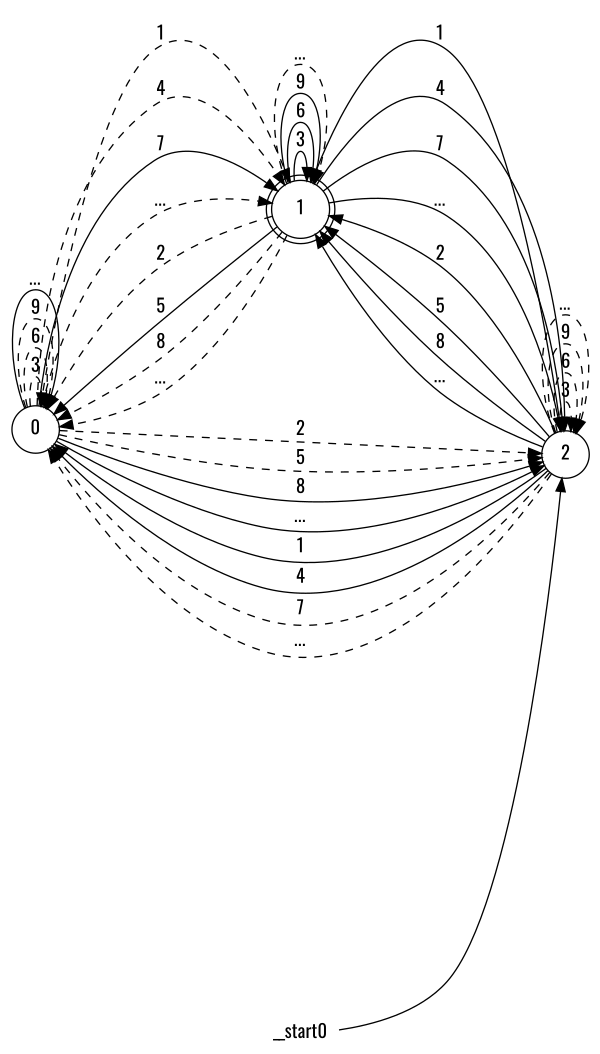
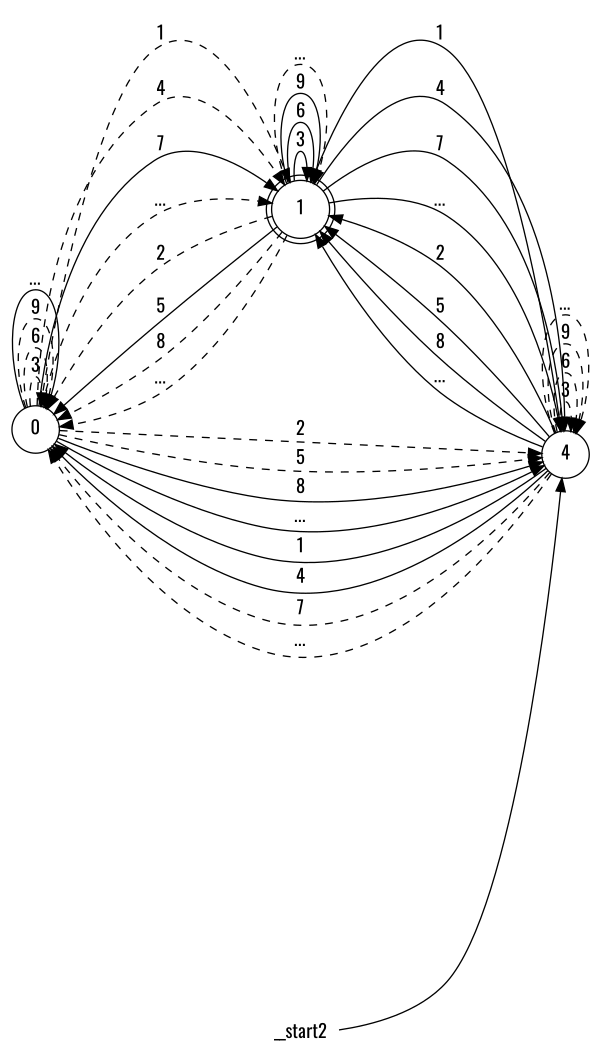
(566, 455) -> (566, 455)
(301, 1033) -> (301, 1033)
